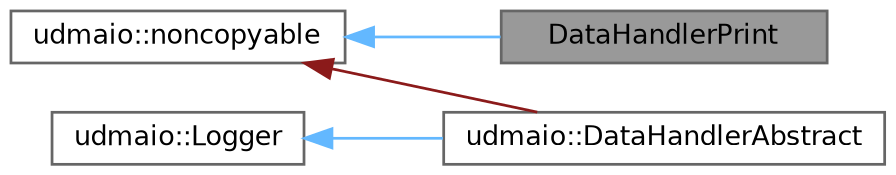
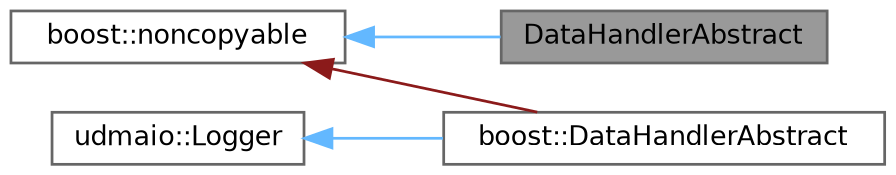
(178, 37) -> (178, 37)
(664, 37) -> (664, 37)
(664, 138) -> (664, 138)
